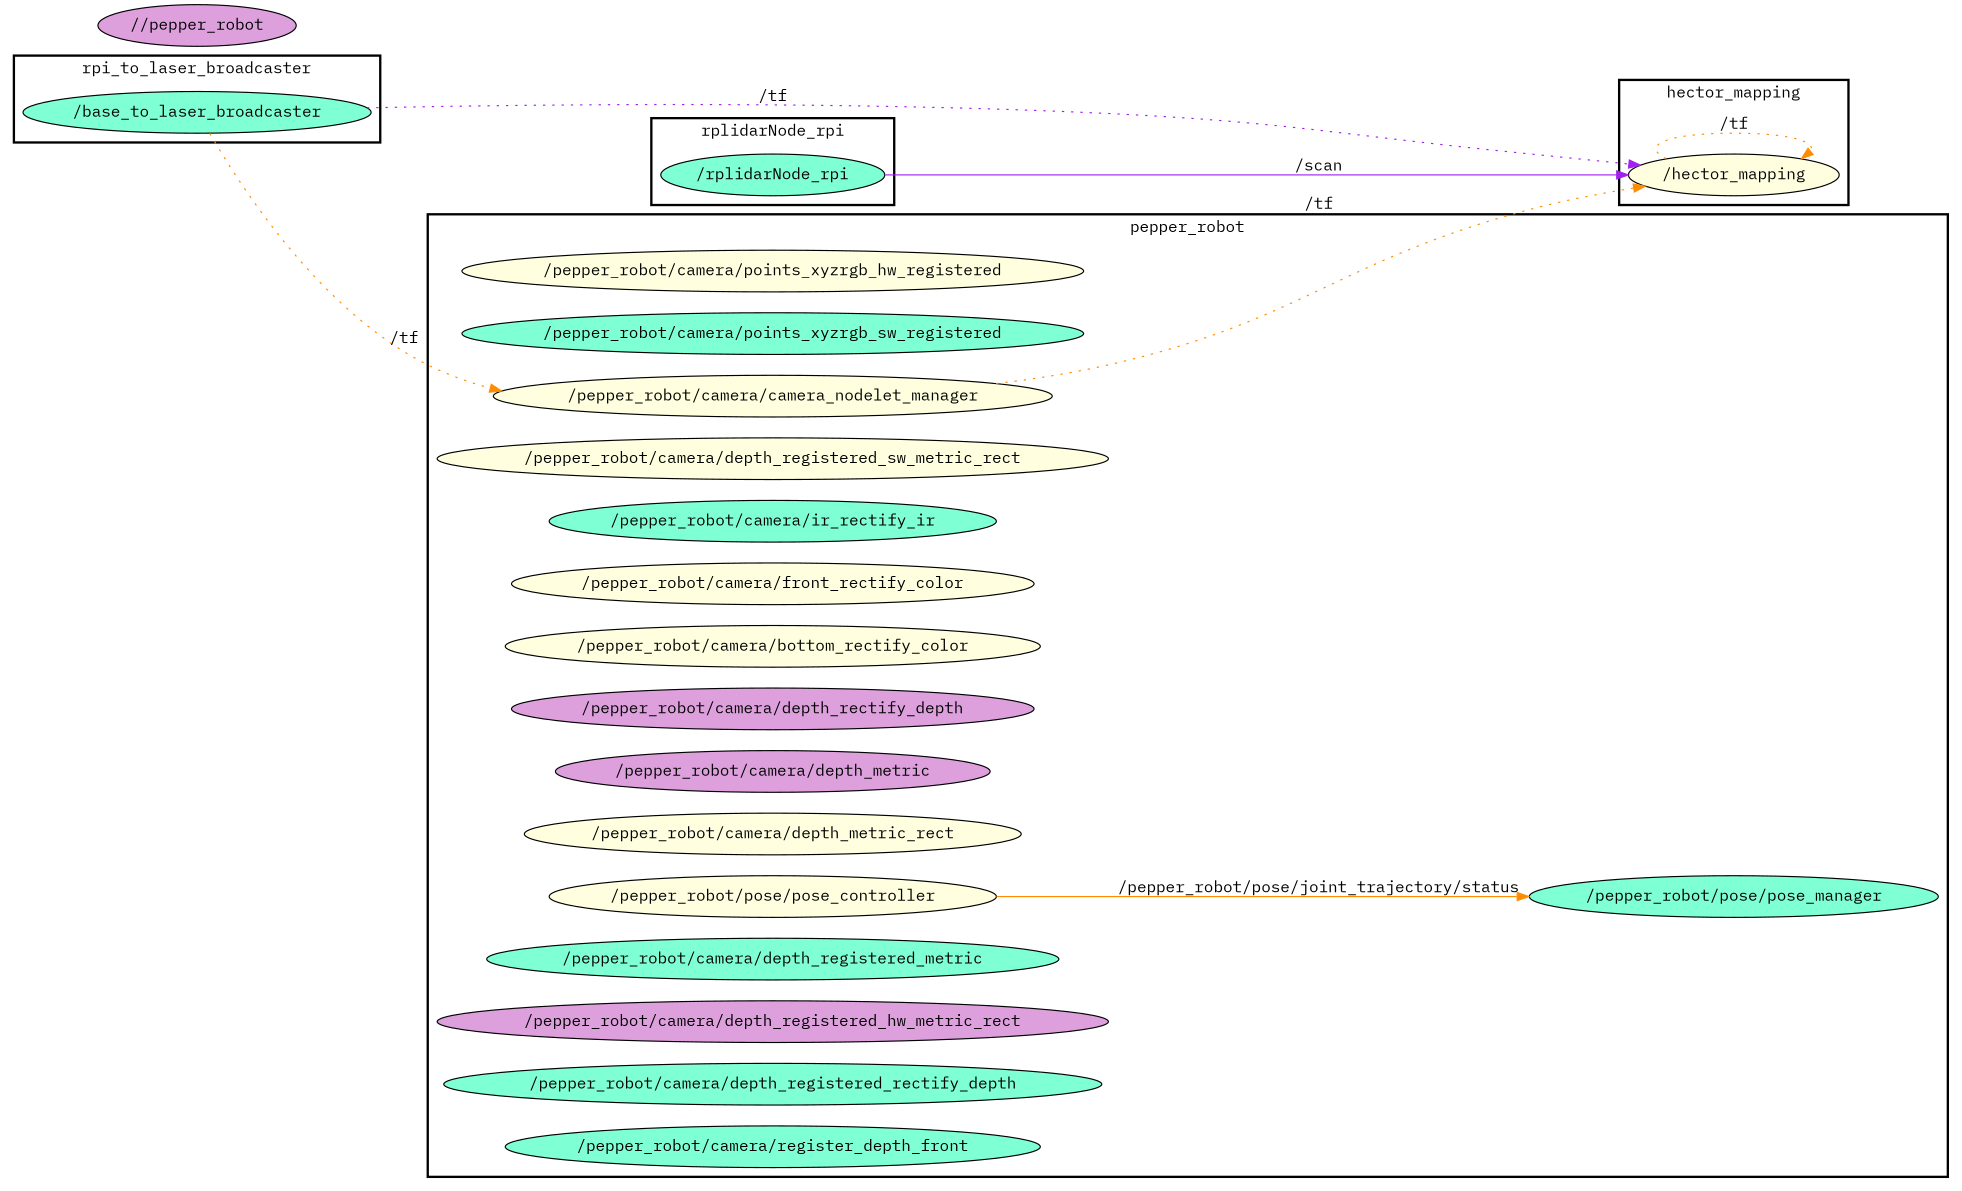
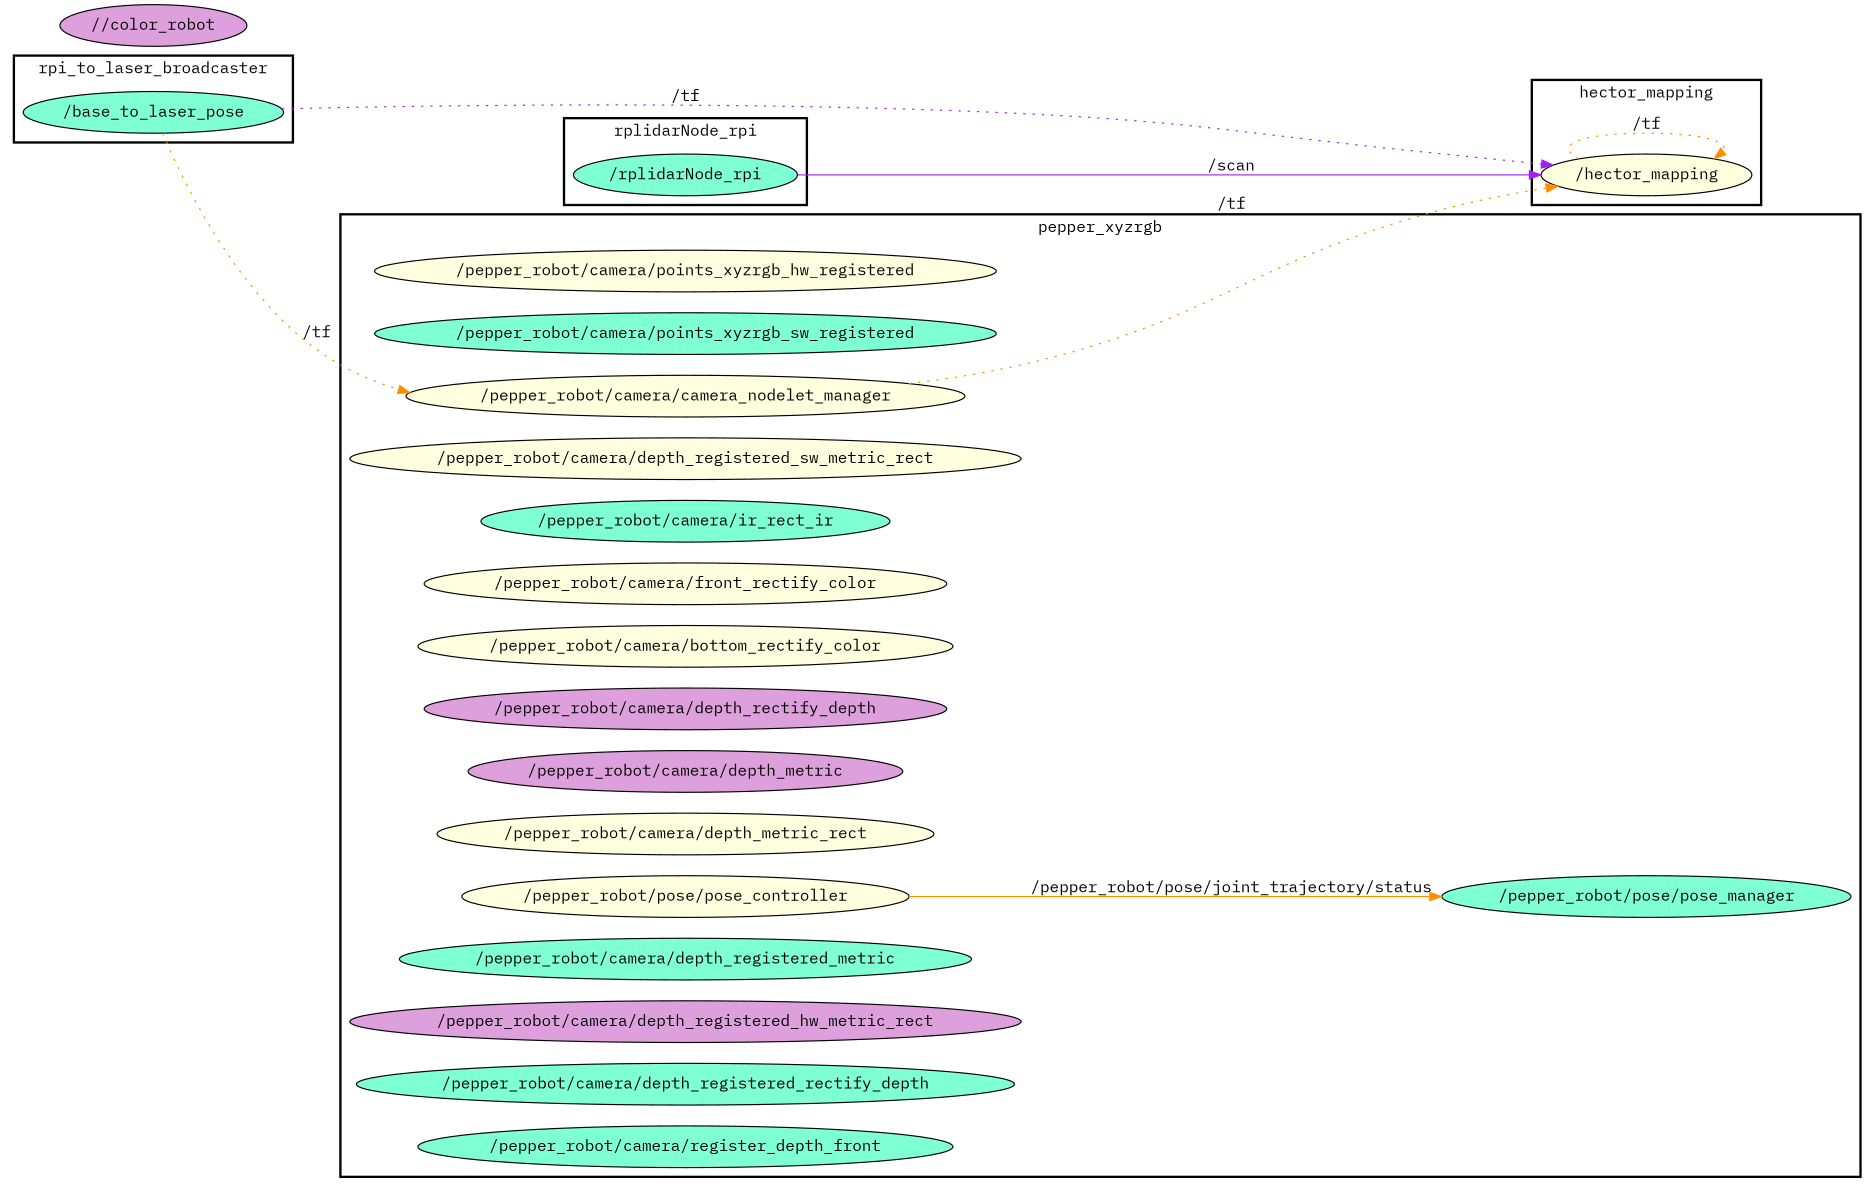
(197, 25) -> (153, 25)
(197, 112) -> (153, 112)
(1188, 228) -> (1100, 228)
(773, 521) -> (685, 521)
